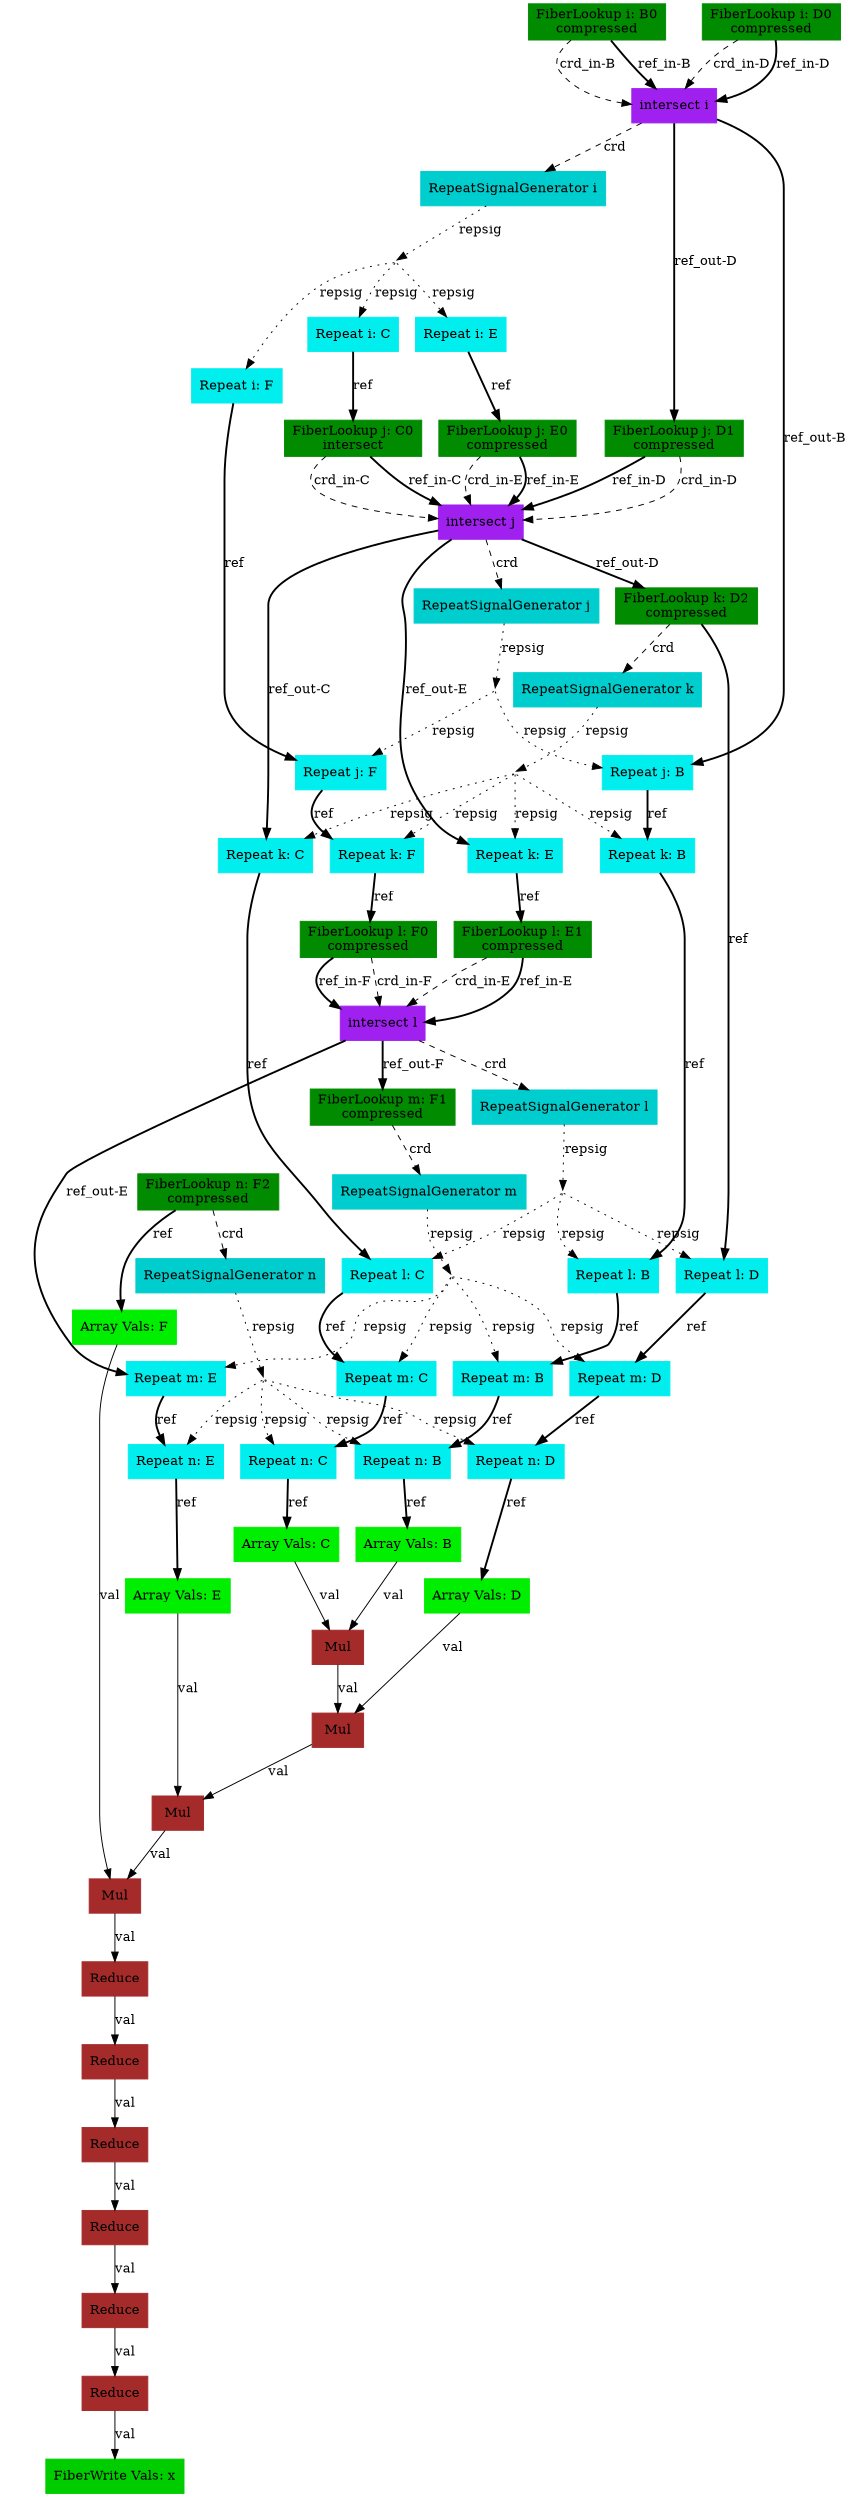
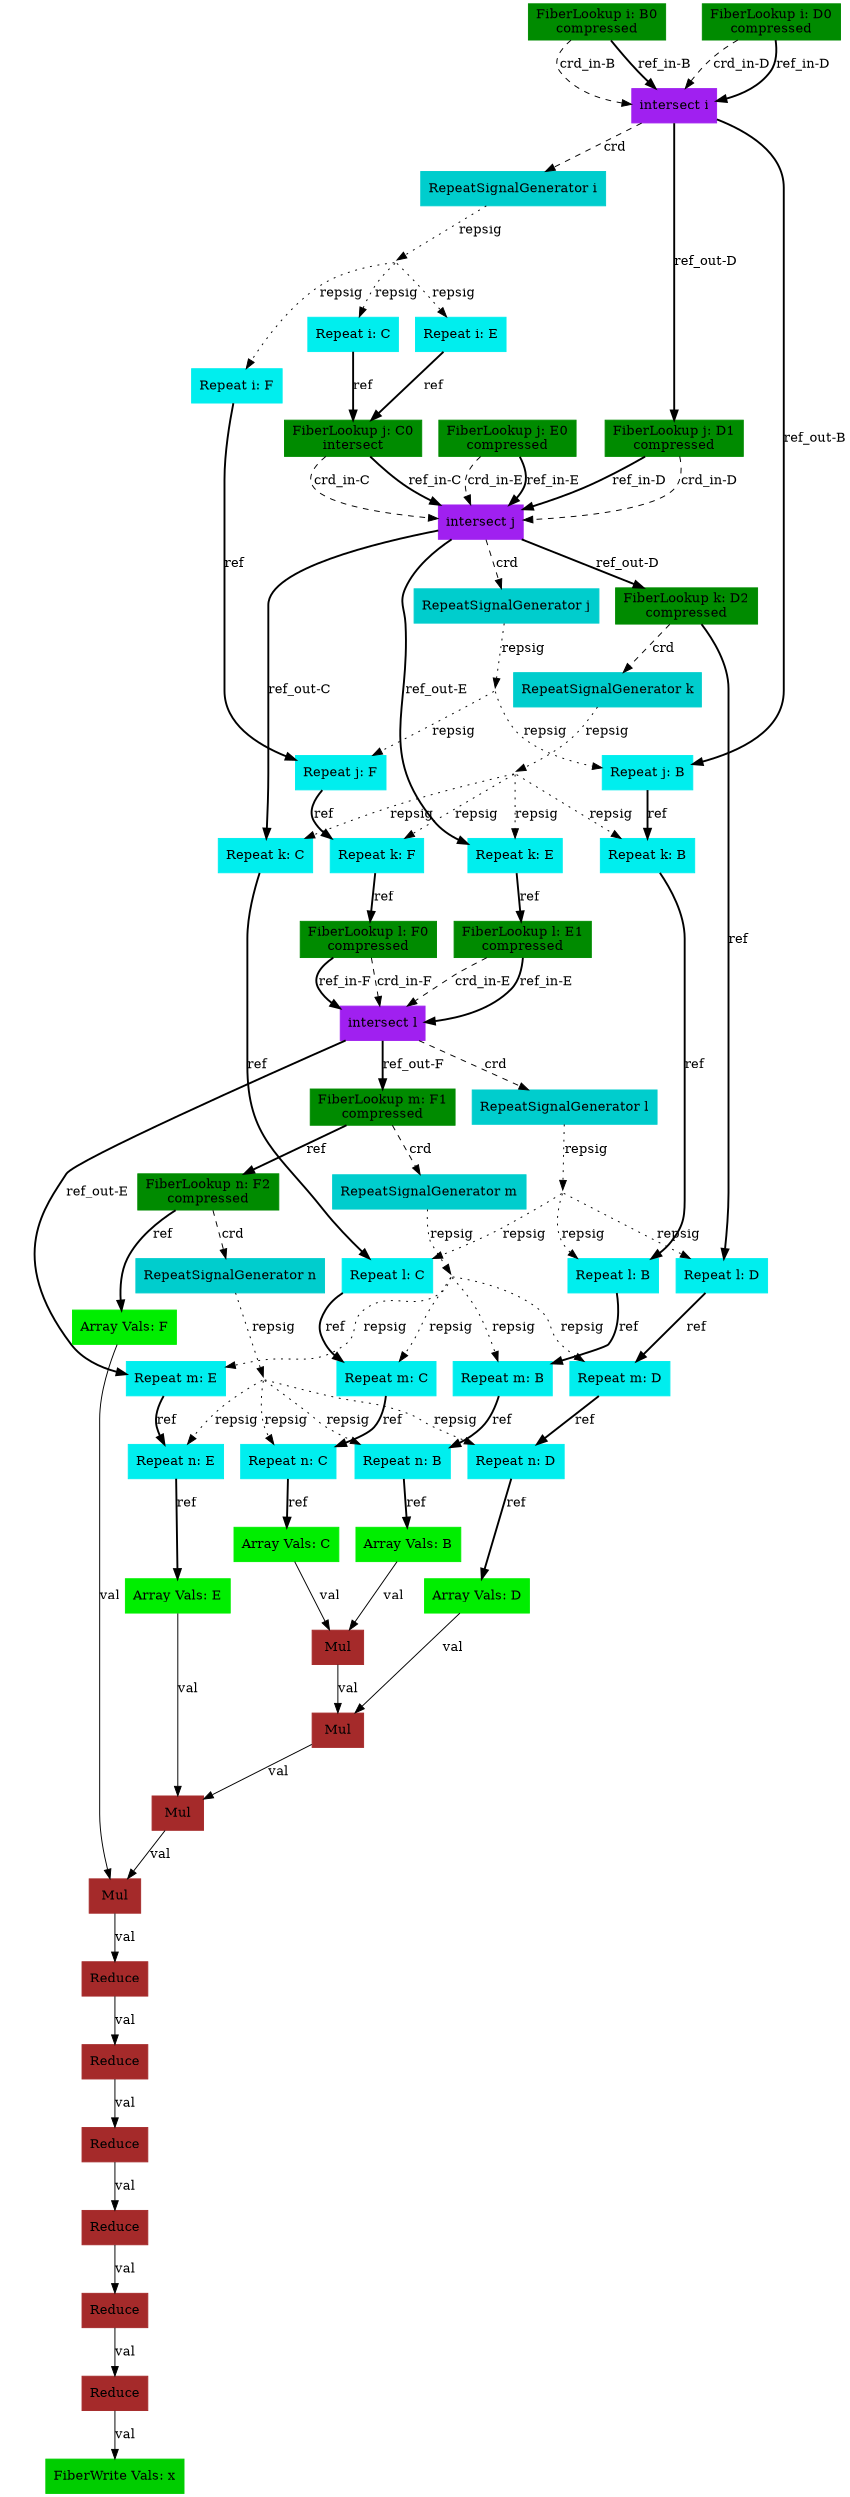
(482, 381) -> (411, 383)
none -> (300, 1147)
